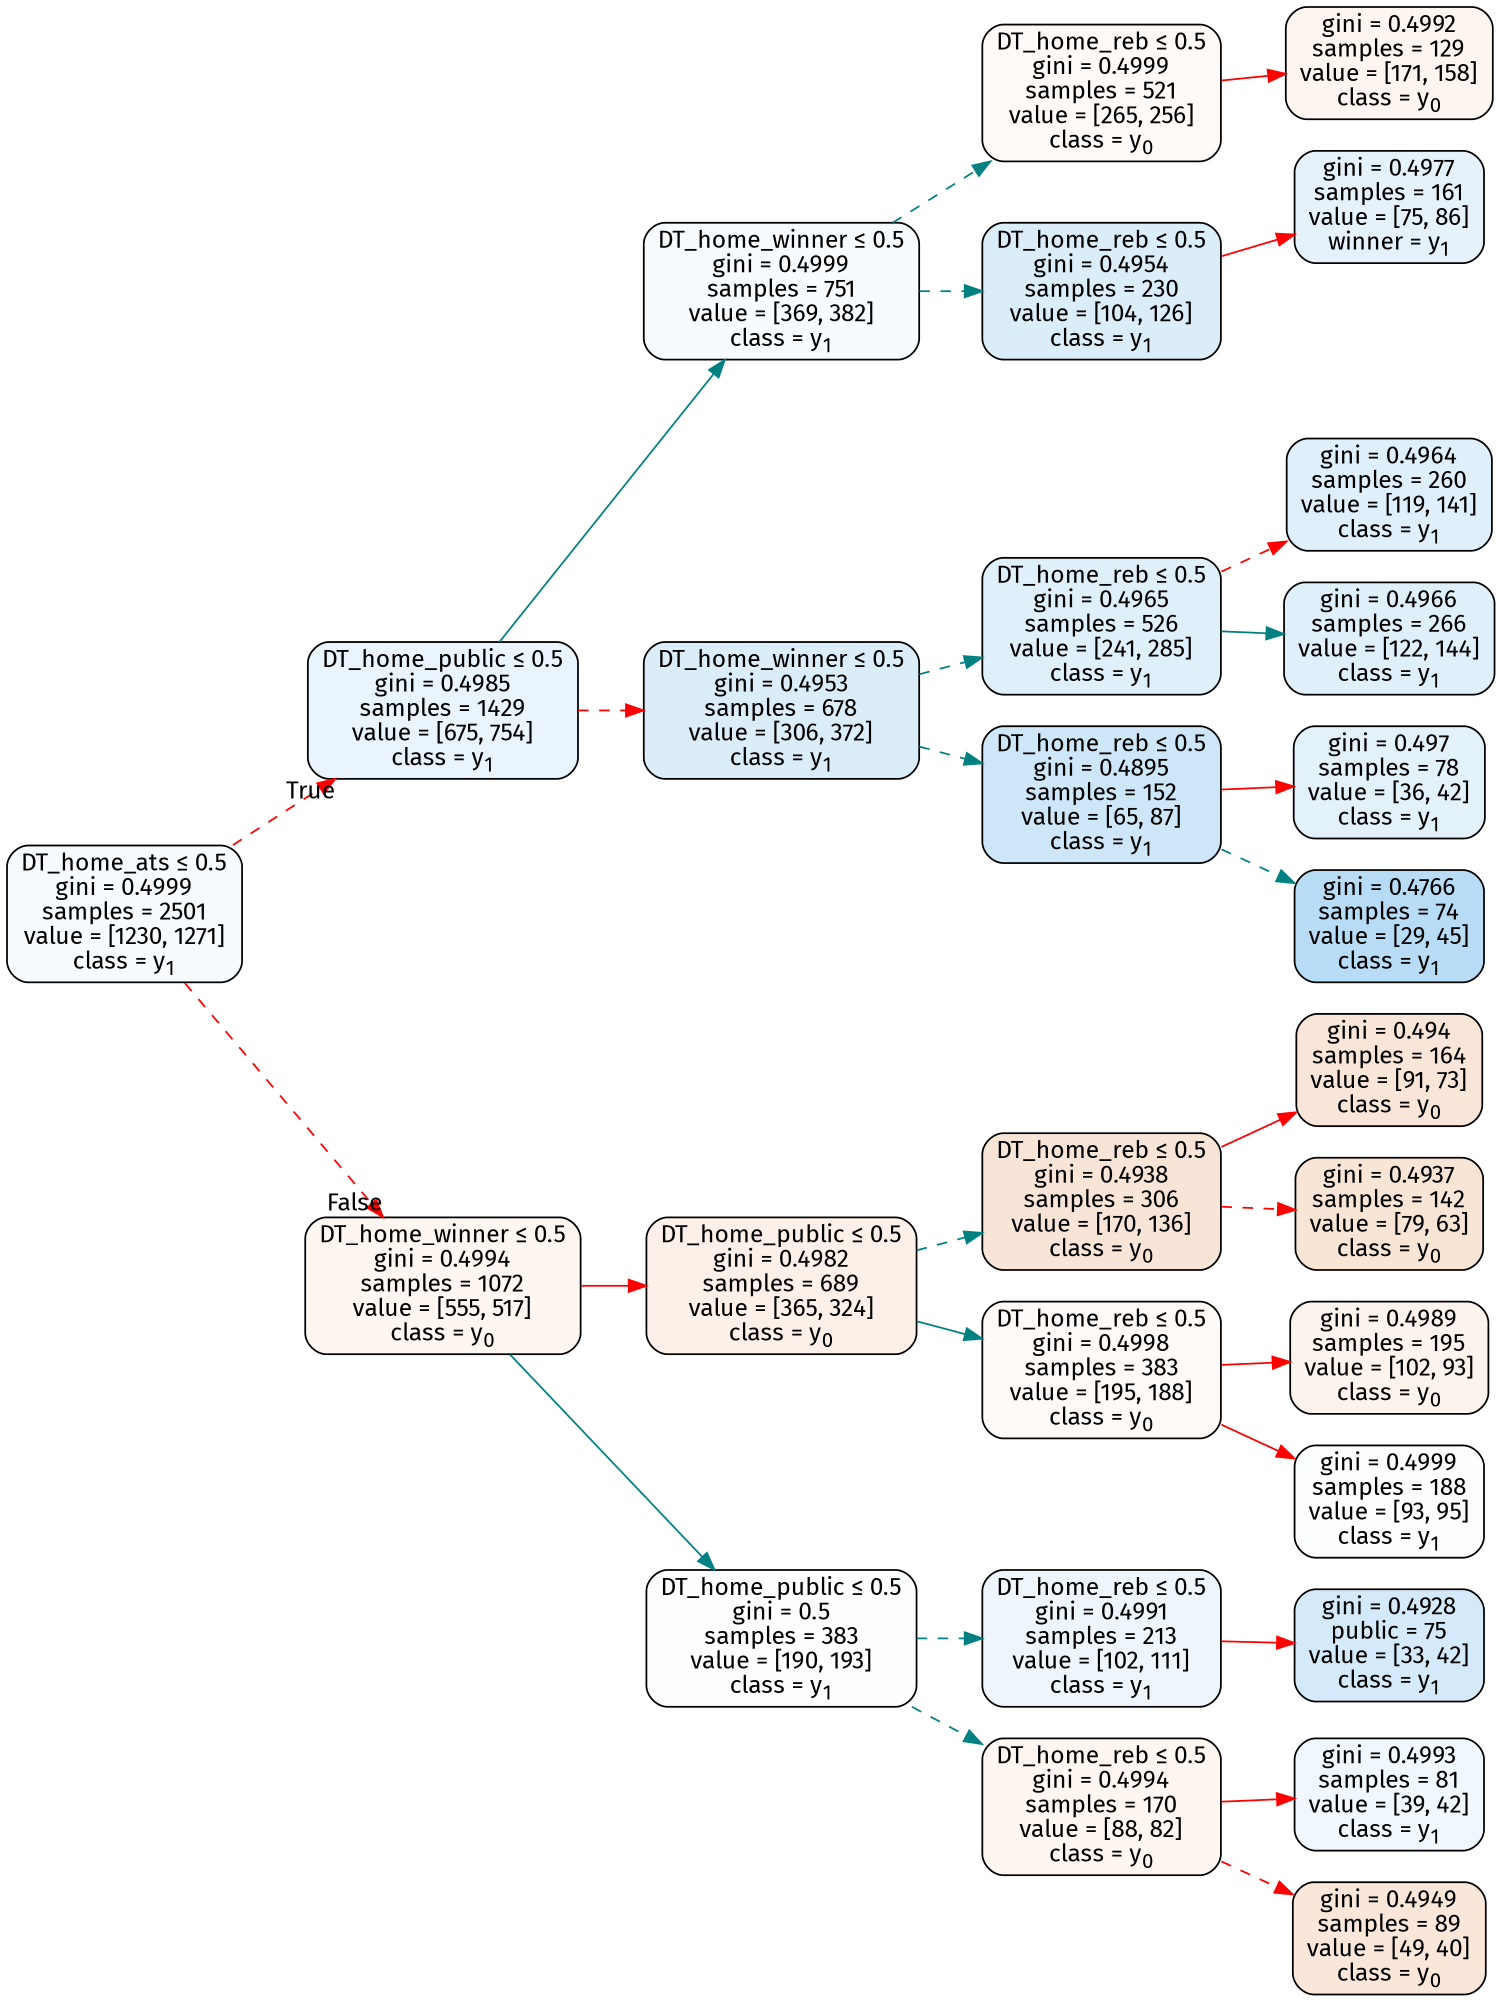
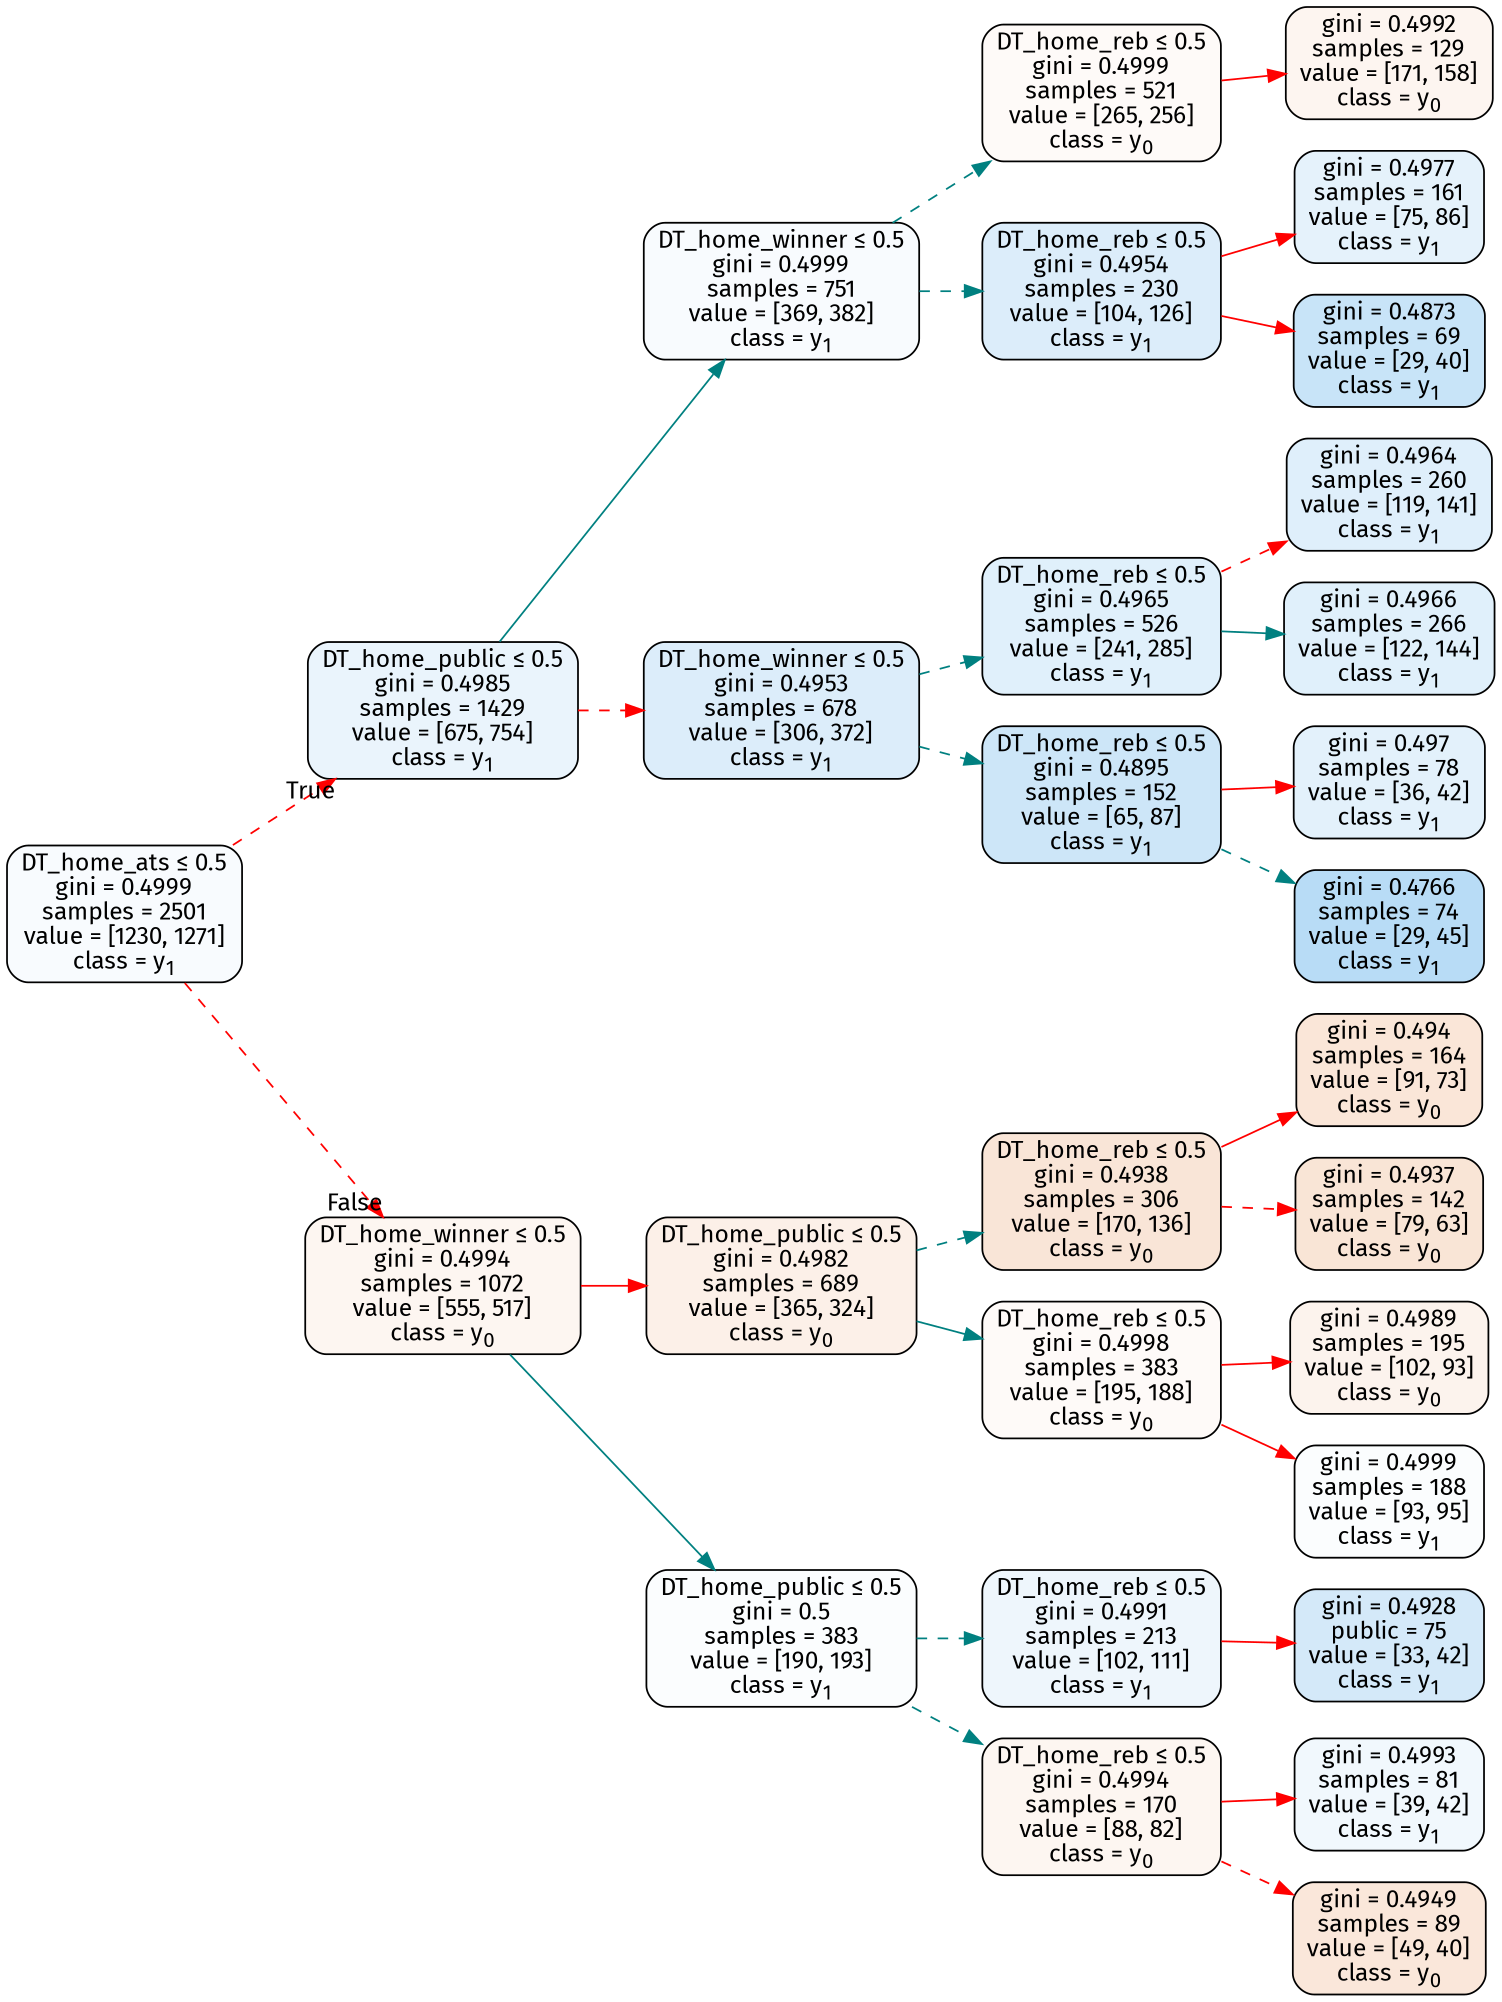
(1384, 242) -> (1384, 242)
none -> (1389, 351)
